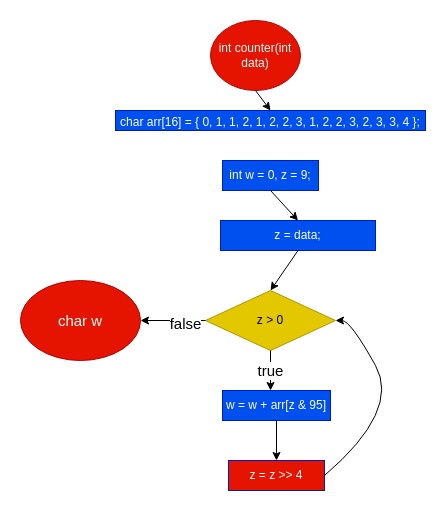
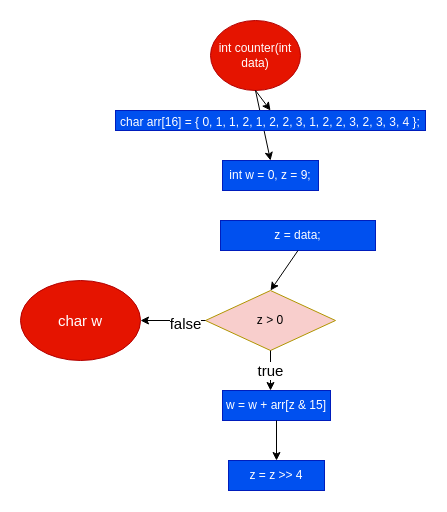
none -> (266, 142)
(282, 203) -> none
(271, 321) -> (271, 321)
(380, 404) -> none
(277, 406) -> (277, 406)
(277, 476) -> (277, 476)
